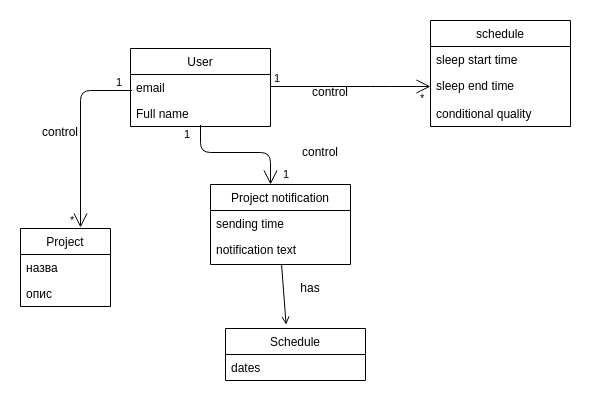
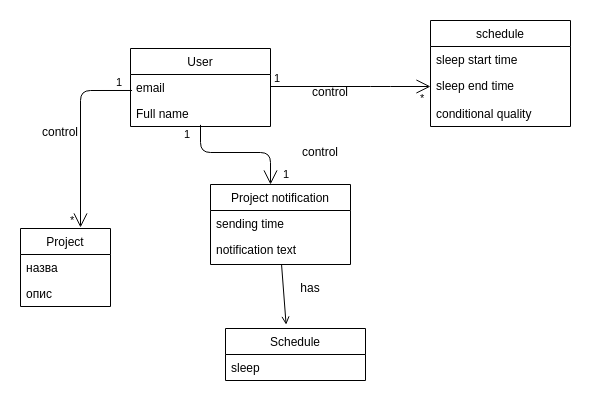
(248, 368) -> (246, 368)
